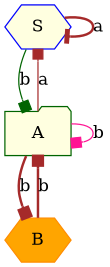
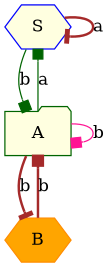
(38, 86) -> (38, 86)
(19, 181) -> (19, 184)
